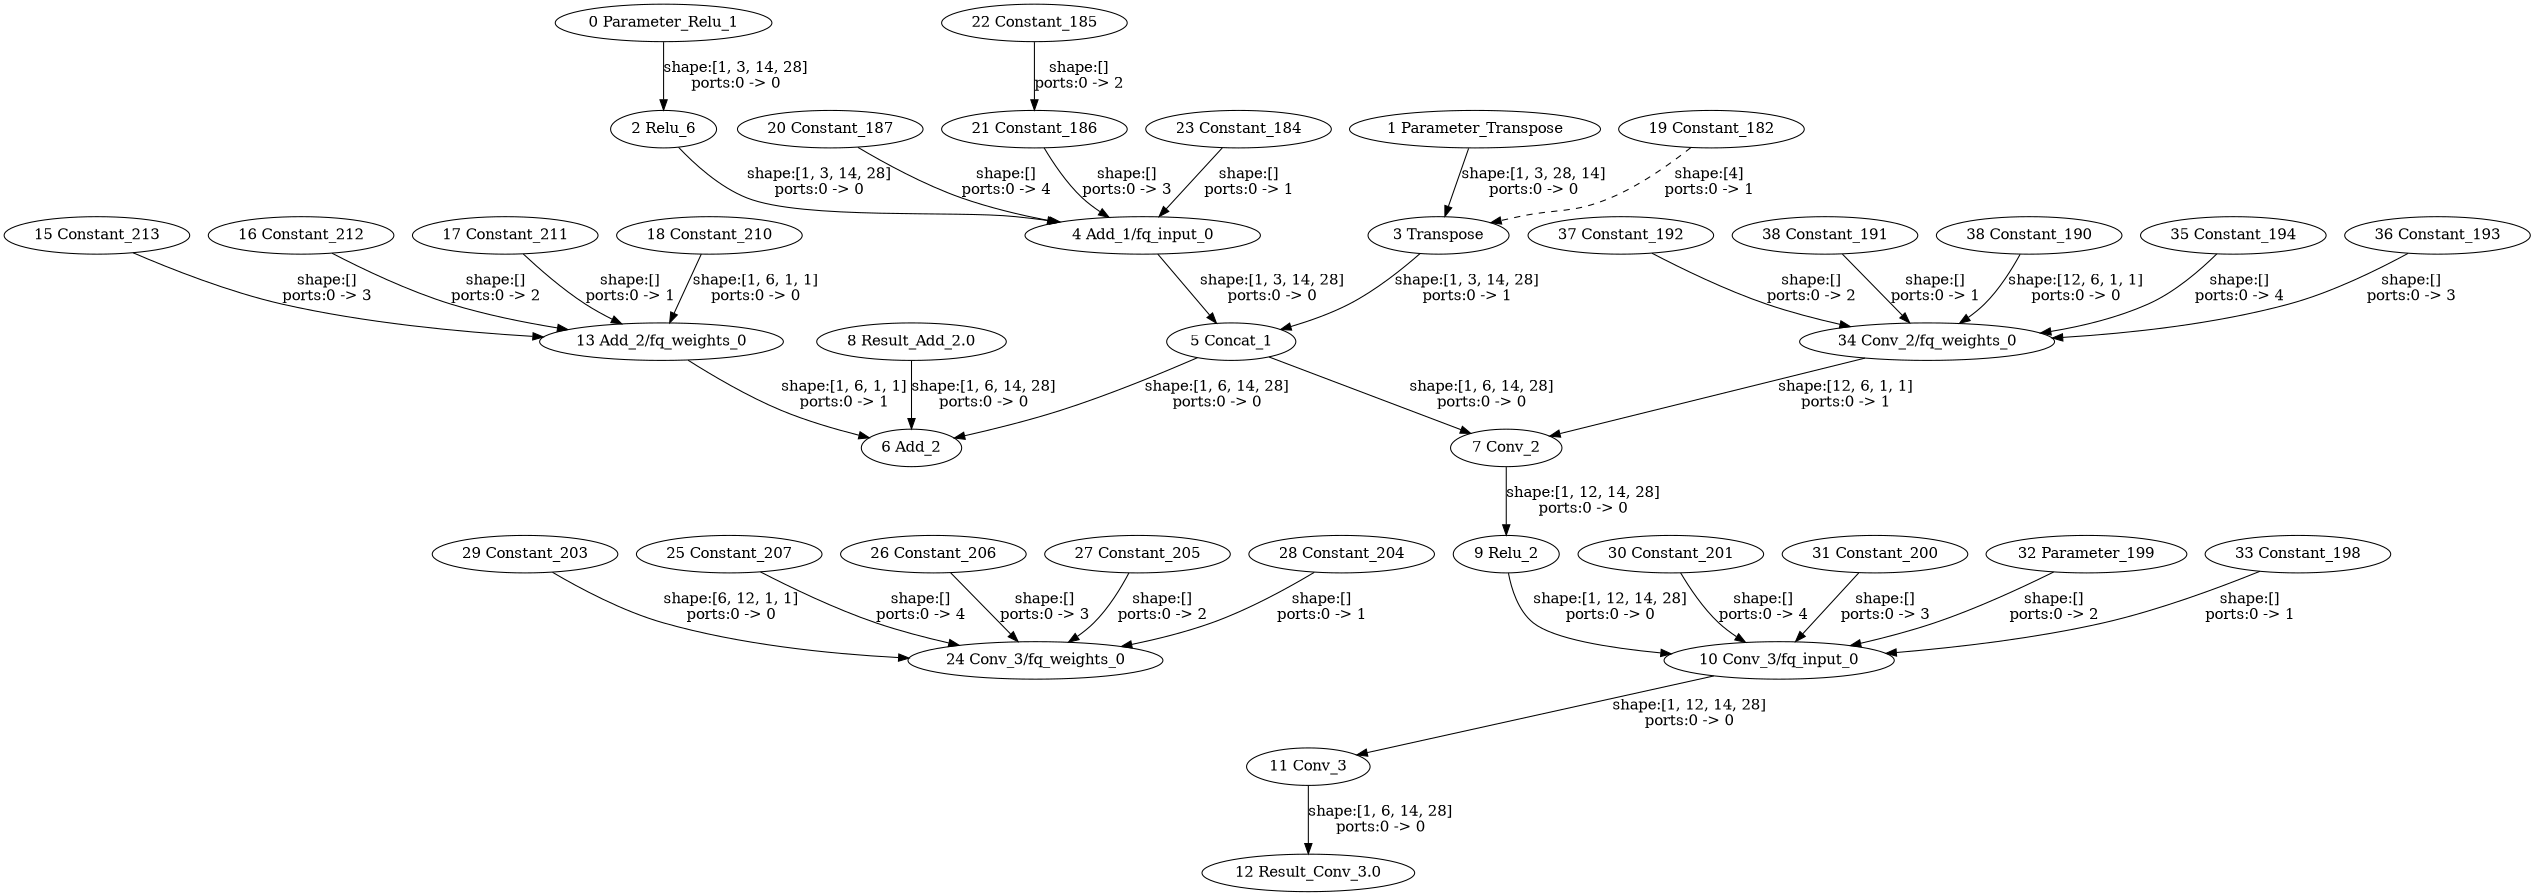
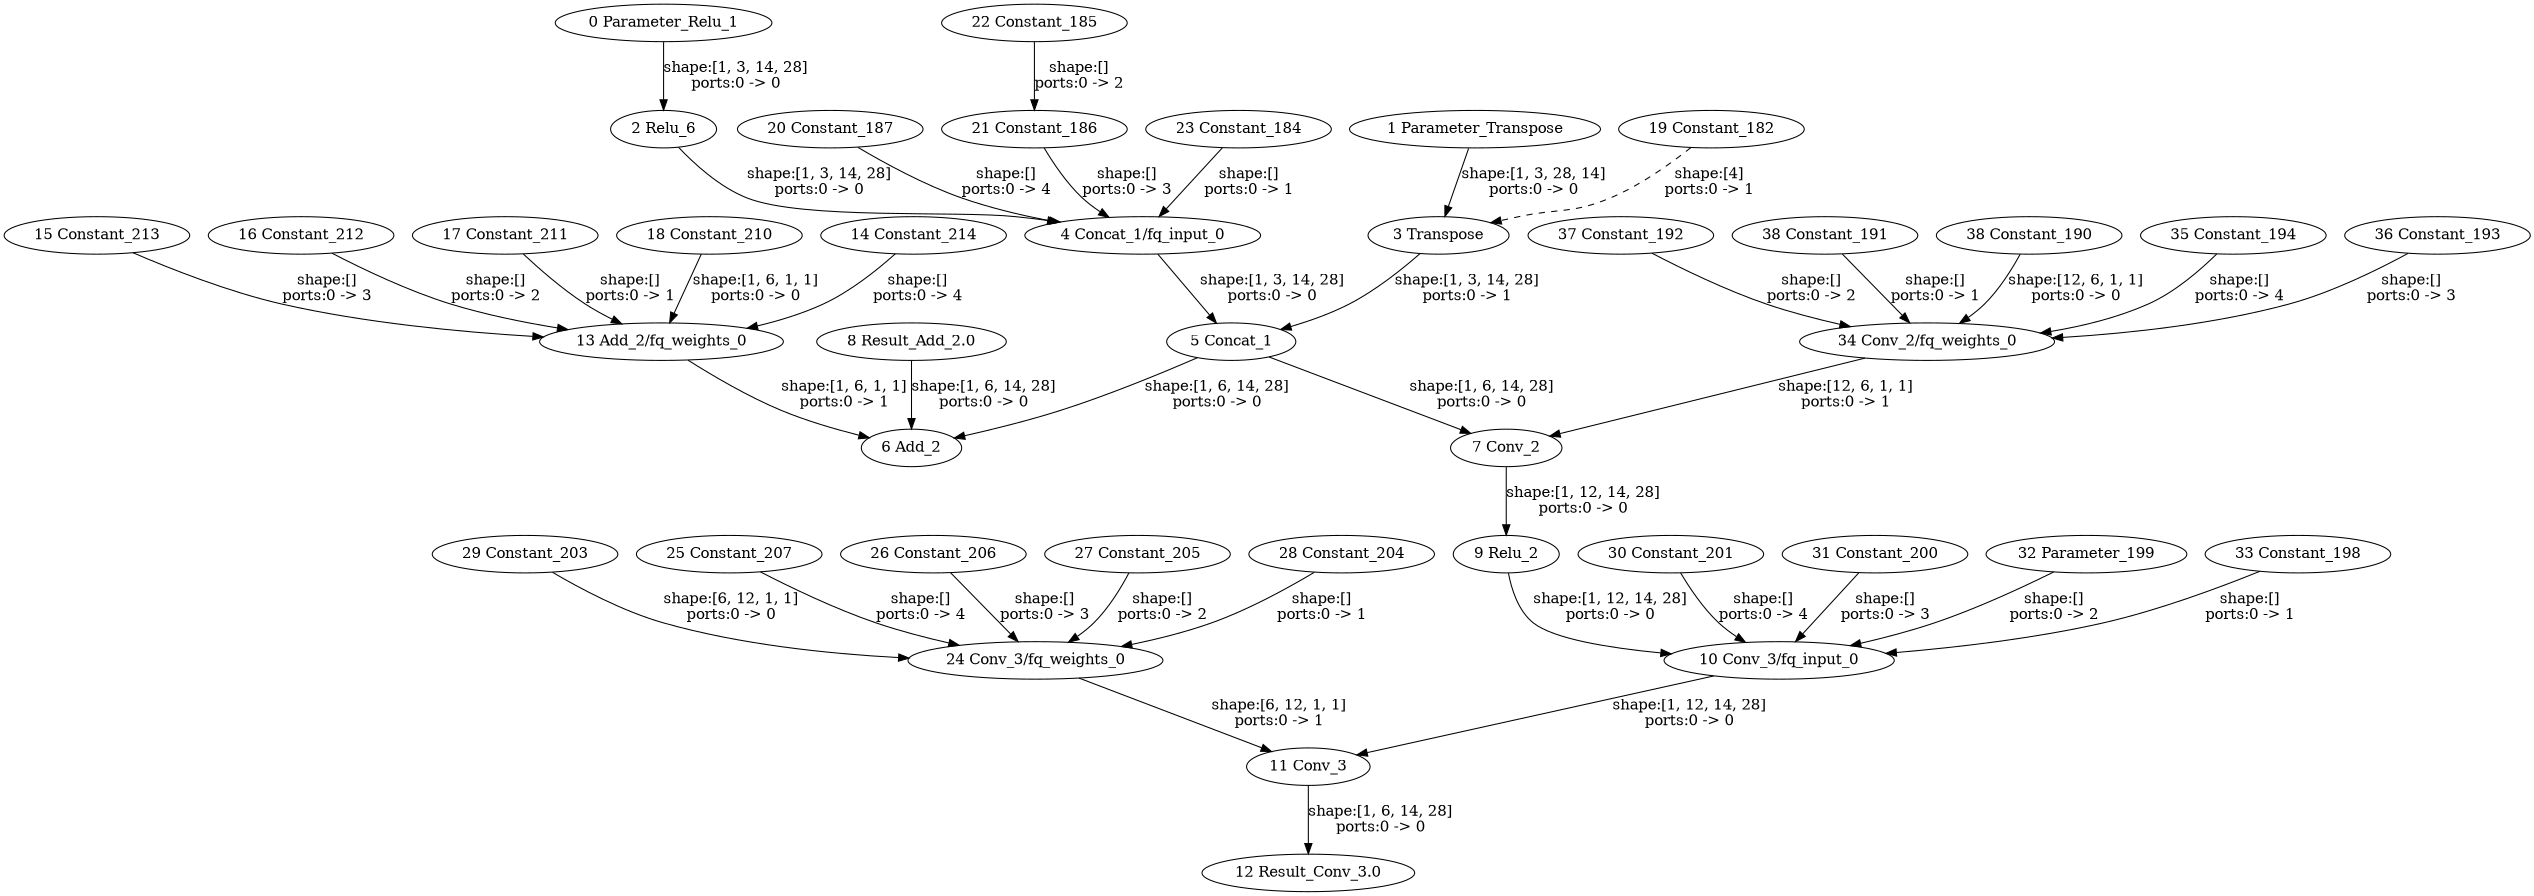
none -> (914, 235)
(1143, 235) -> (1143, 235)
none -> (1170, 713)
